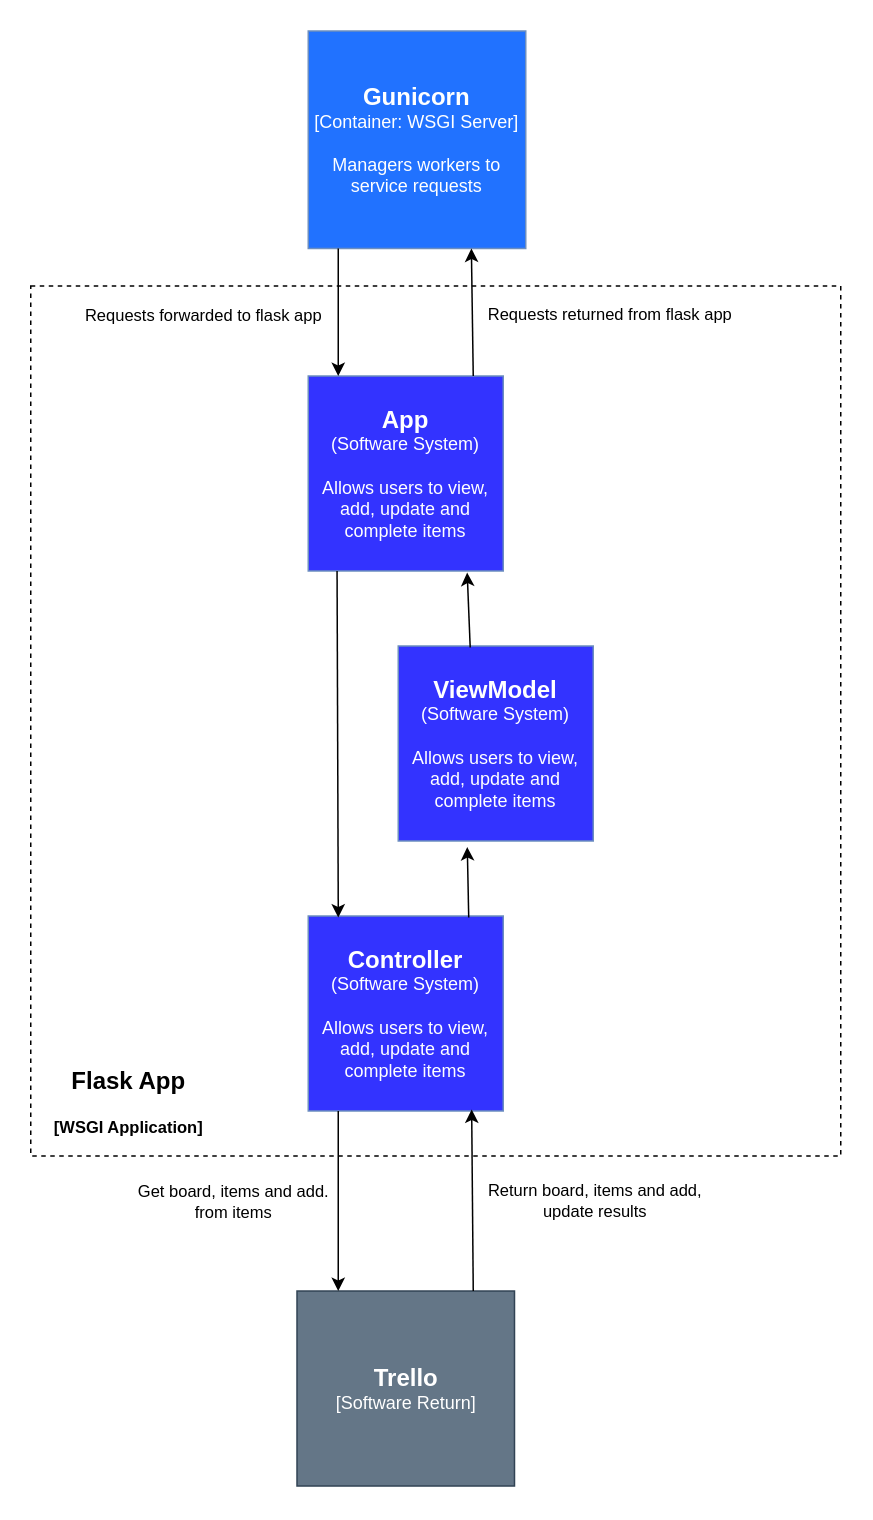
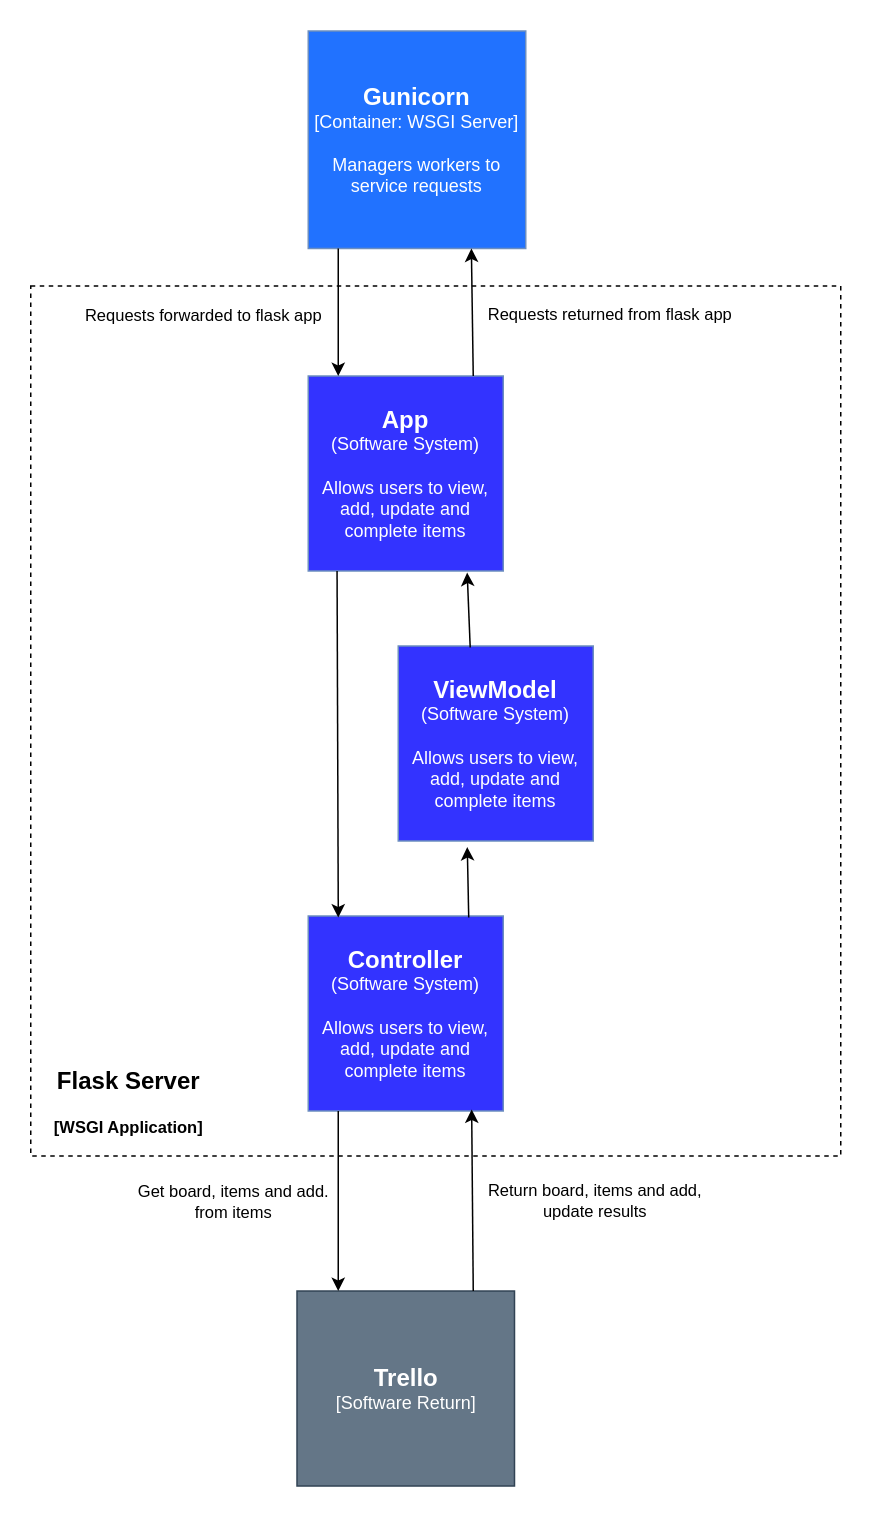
(129, 1099) -> (129, 1099)
